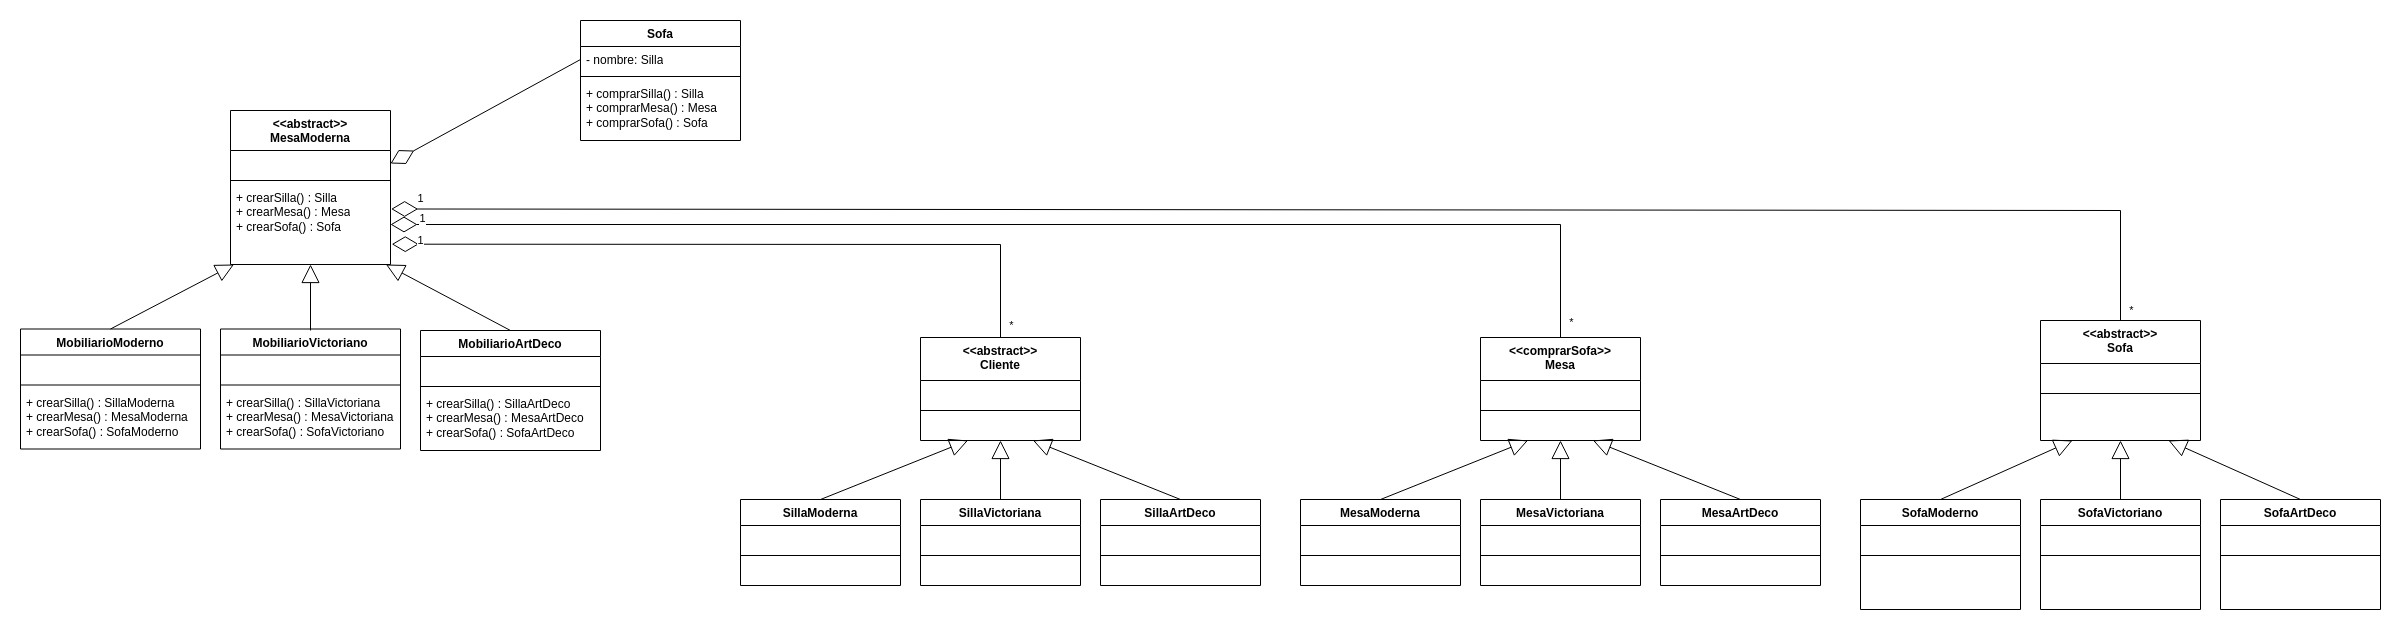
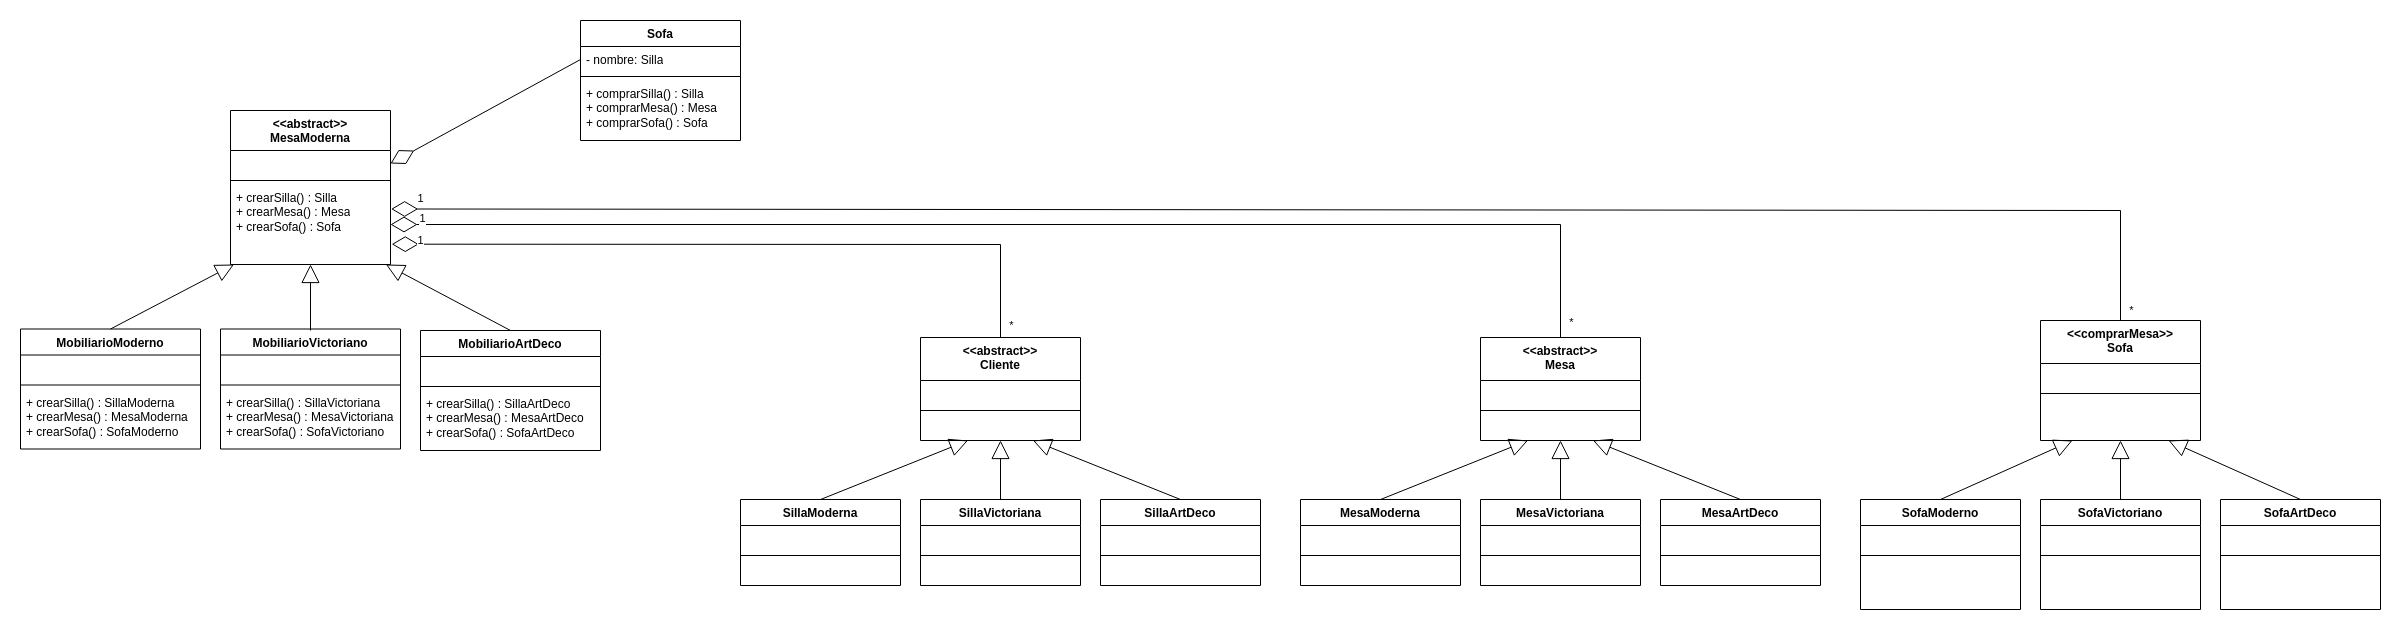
(2121, 342) -> (2121, 342)
(1561, 359) -> (1561, 359)
